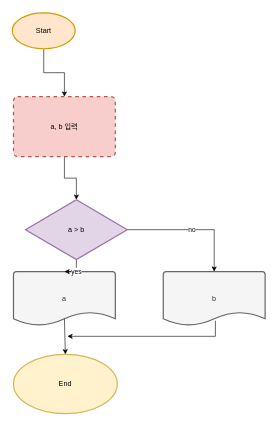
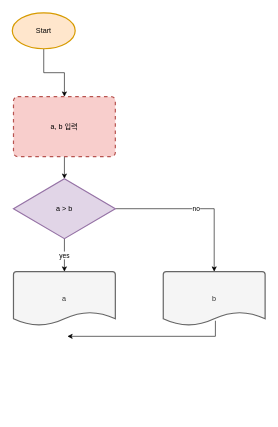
(77, 230) -> (65, 209)
(65, 324) -> none
(65, 384) -> none
